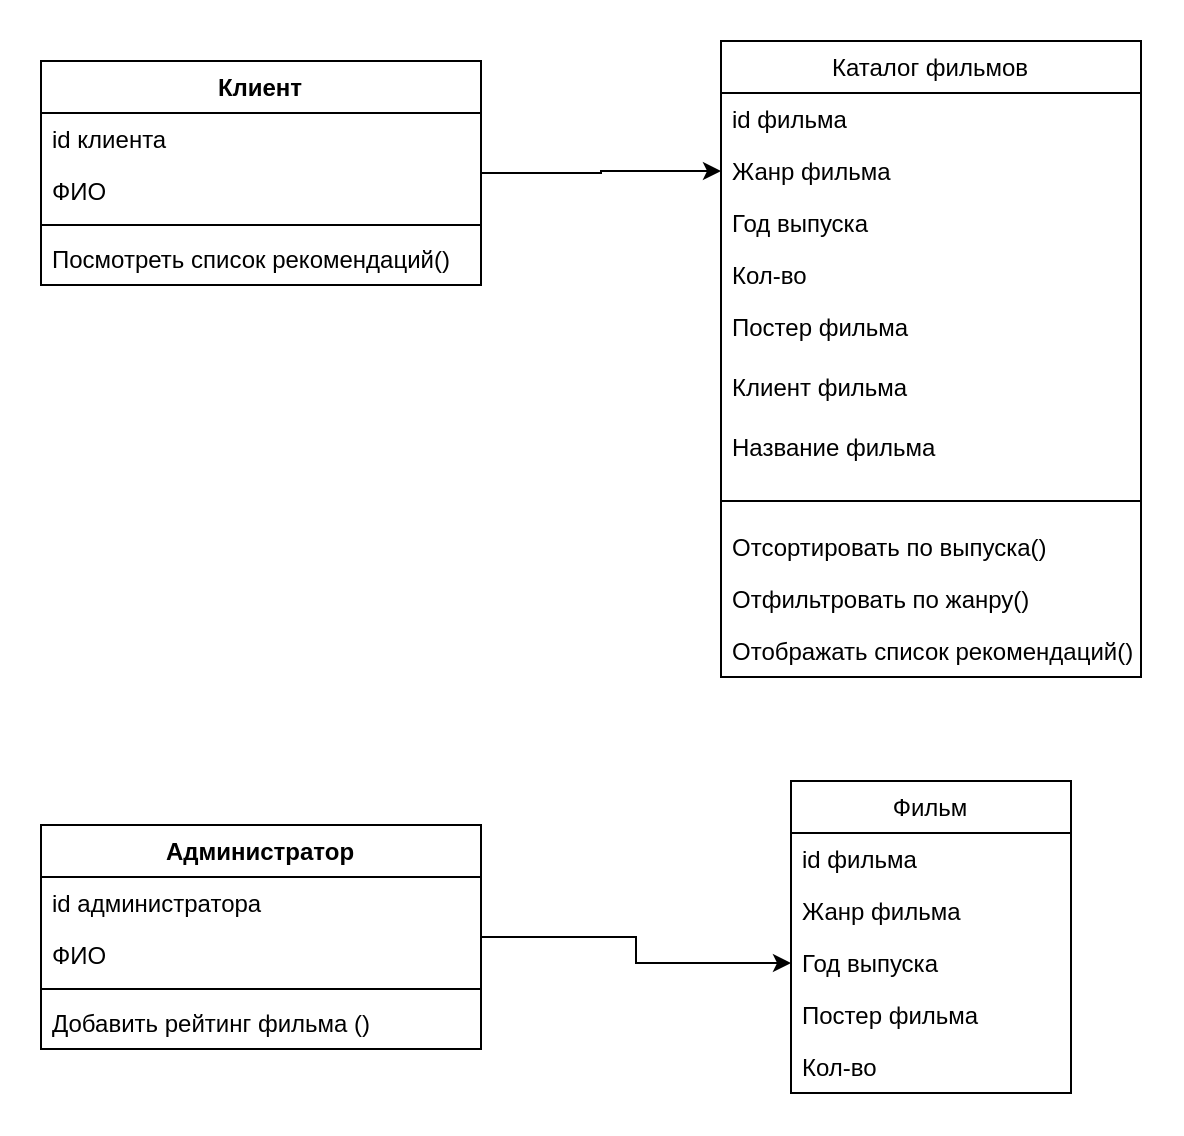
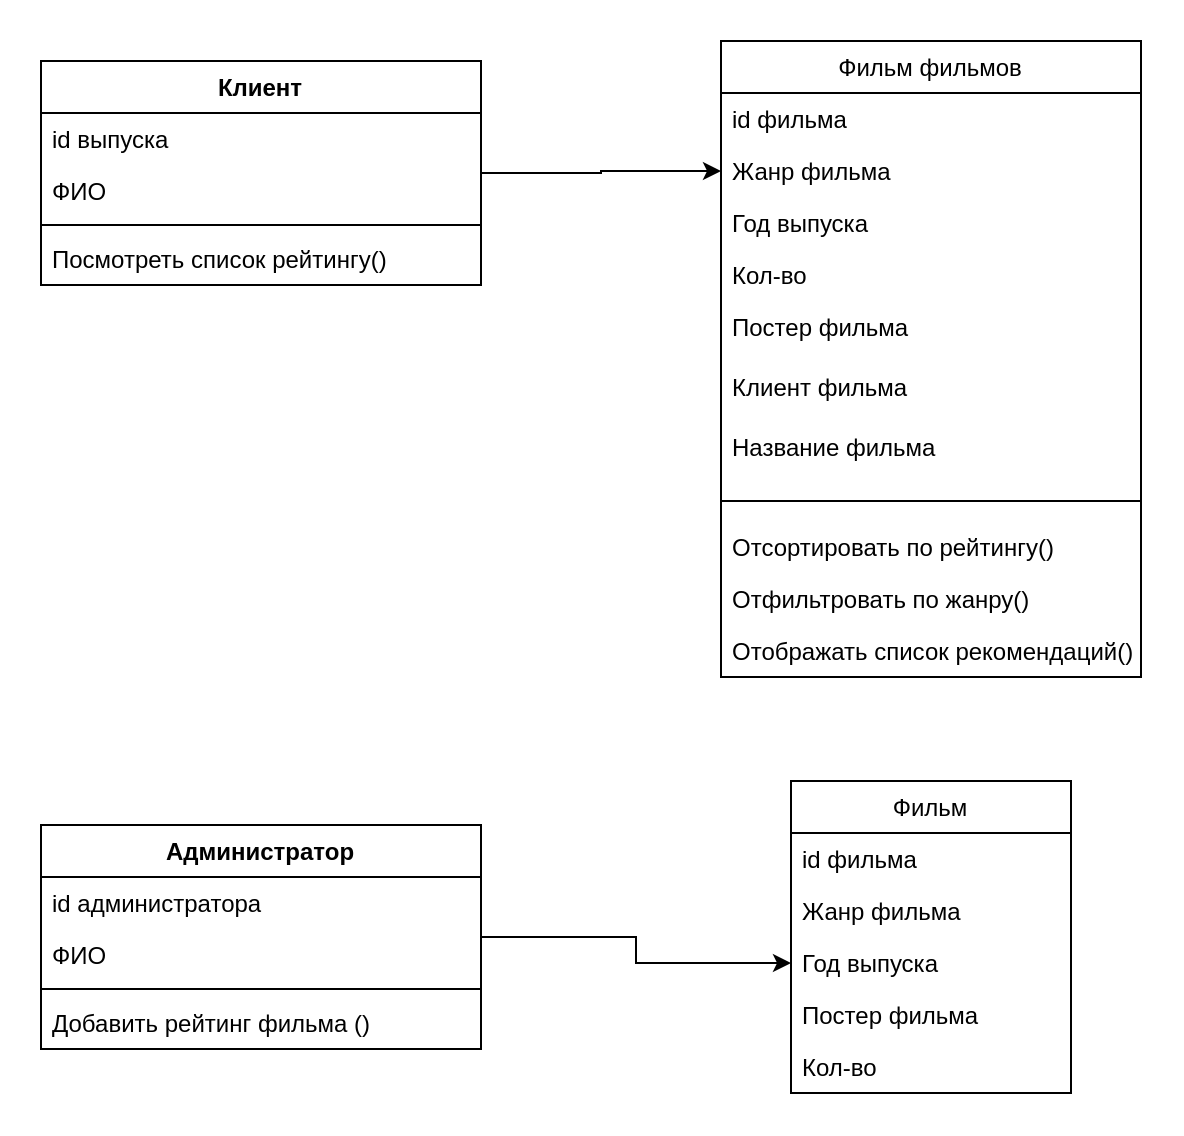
(930, 68) -> (930, 68)
(113, 140) -> (113, 140)
(261, 260) -> (234, 260)
(900, 548) -> (907, 548)
